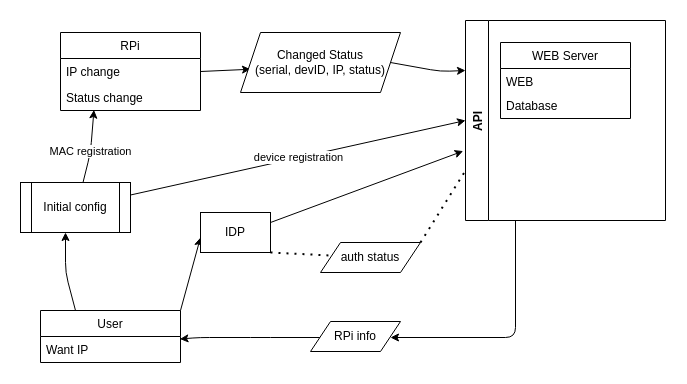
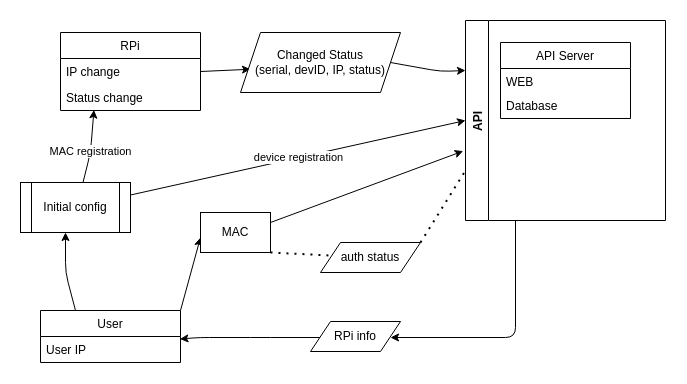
(565, 56) -> (565, 56)
(236, 233) -> (236, 233)
(68, 350) -> (68, 350)
